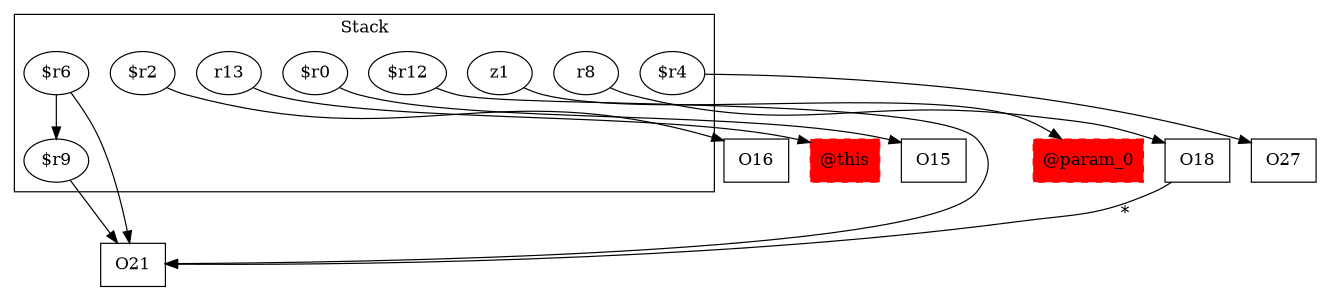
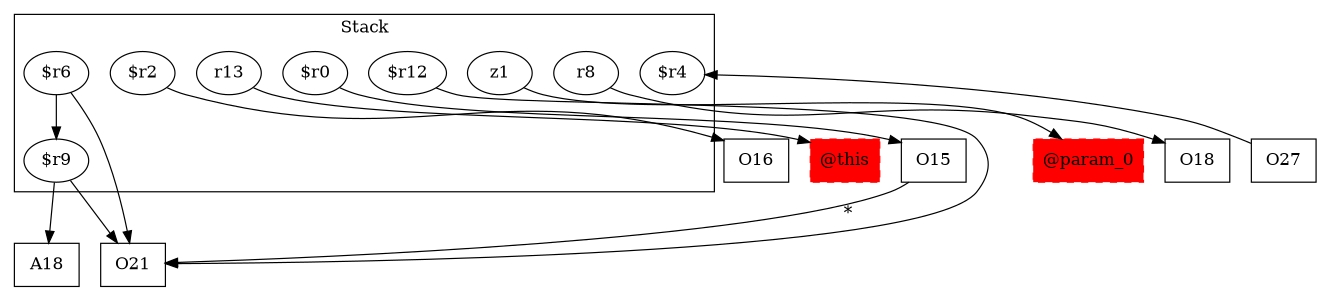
(974, 90) -> (987, 91)
(803, 243) -> (546, 243)
none -> (47, 265)
